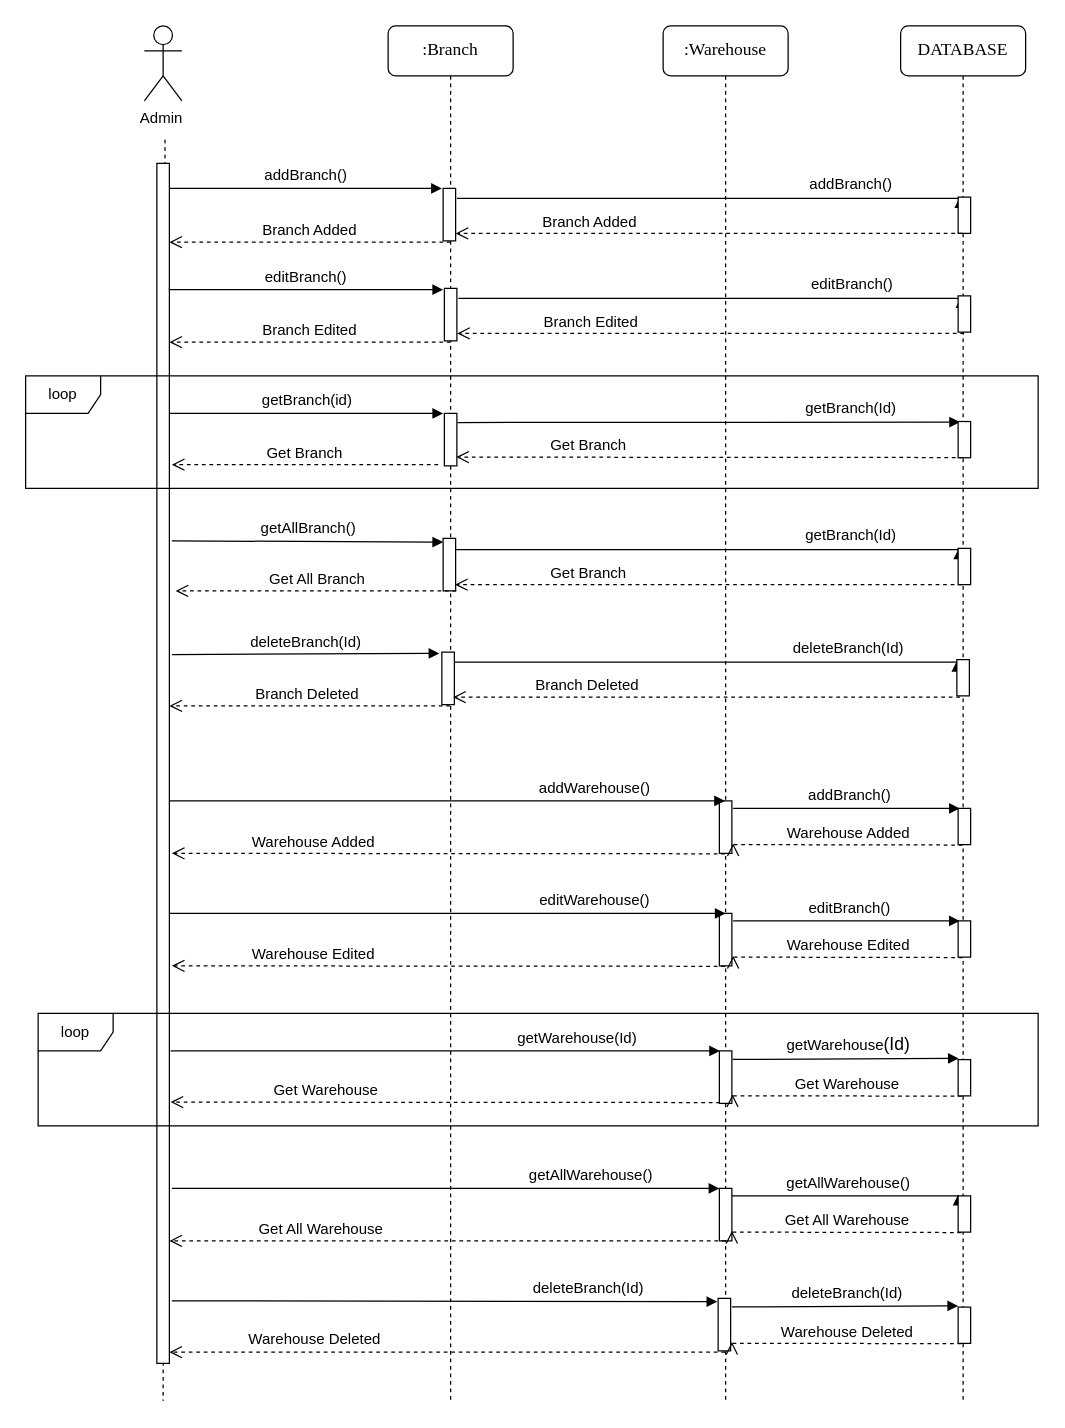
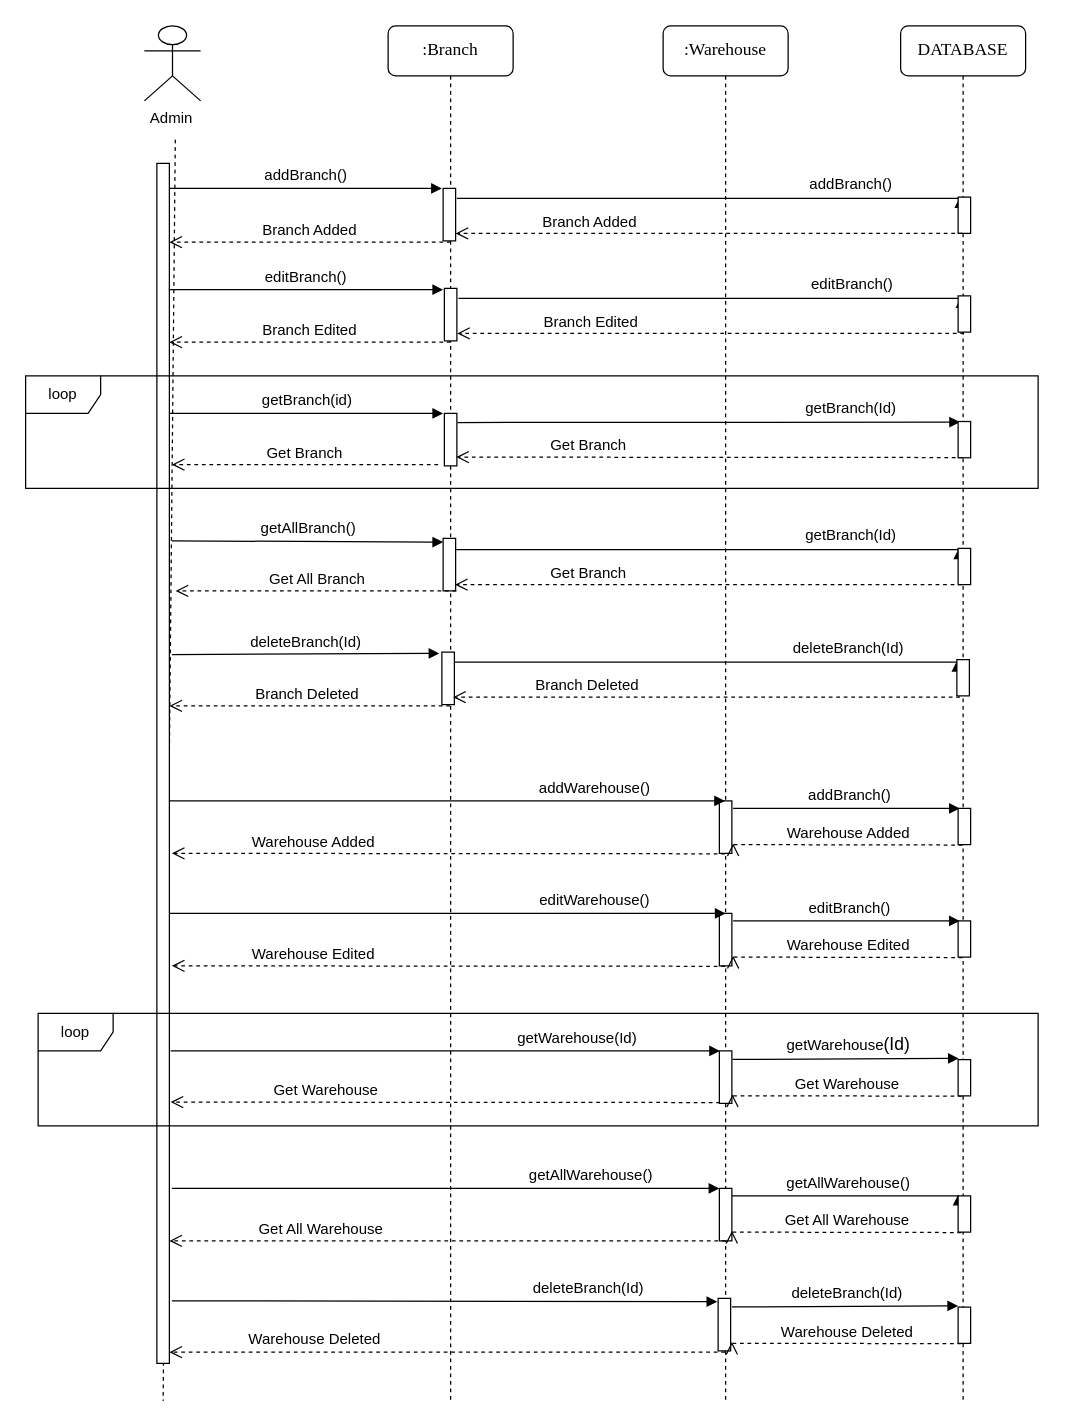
(163, 63) -> (173, 63)
